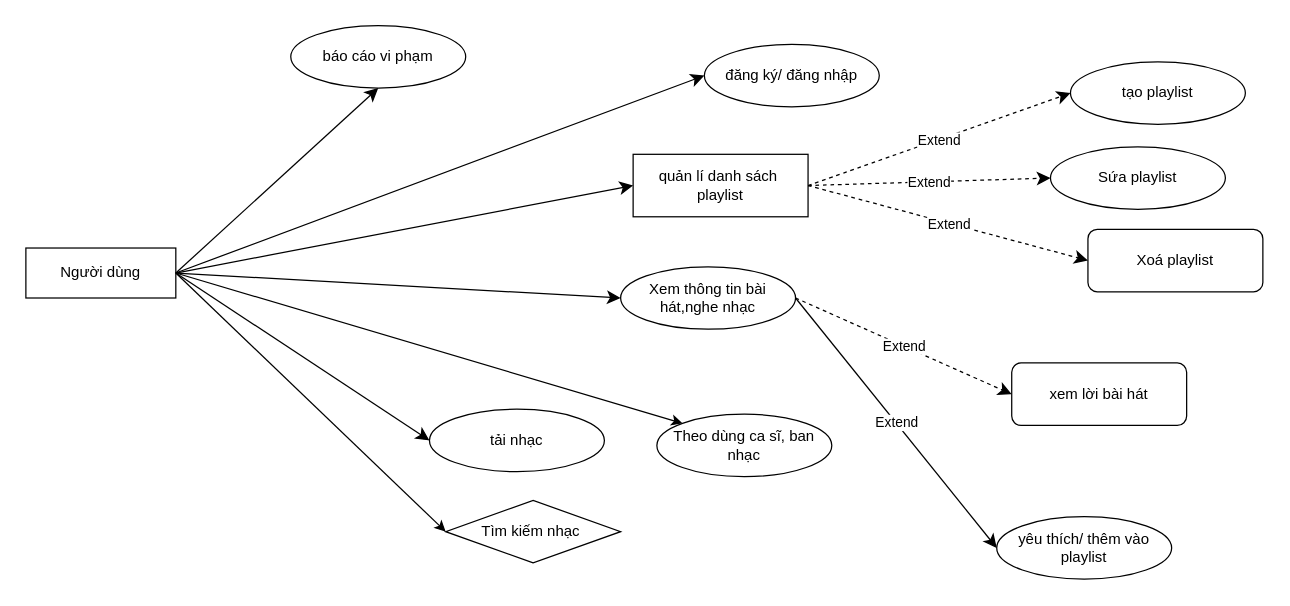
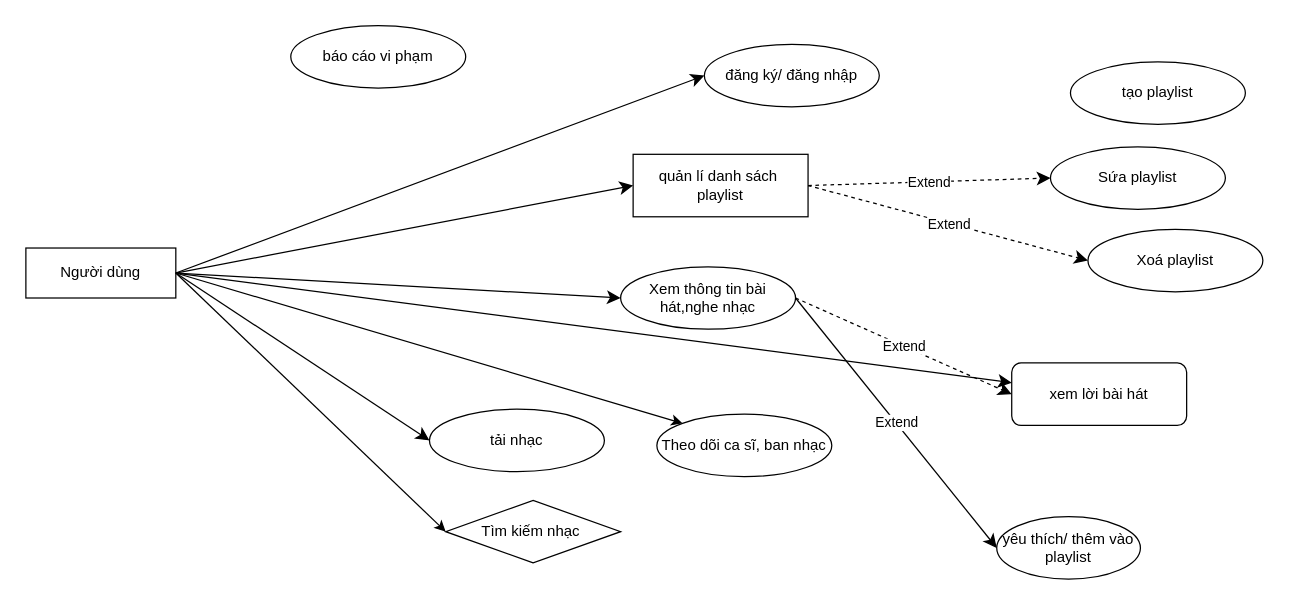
(939, 140) -> none
(276, 182) -> (587, 327)
(1176, 261) -> (1176, 261)
(744, 446) -> (744, 446)
(1084, 548) -> (1069, 548)
